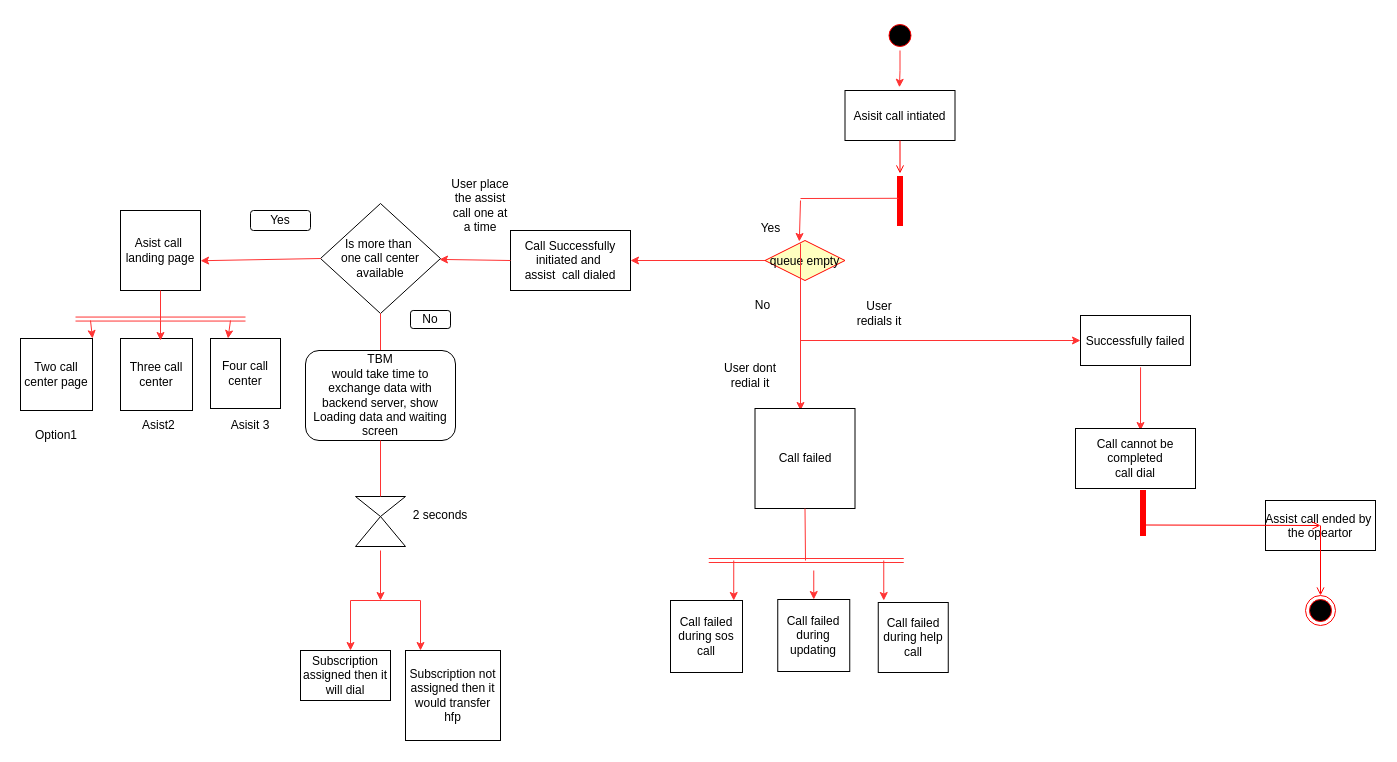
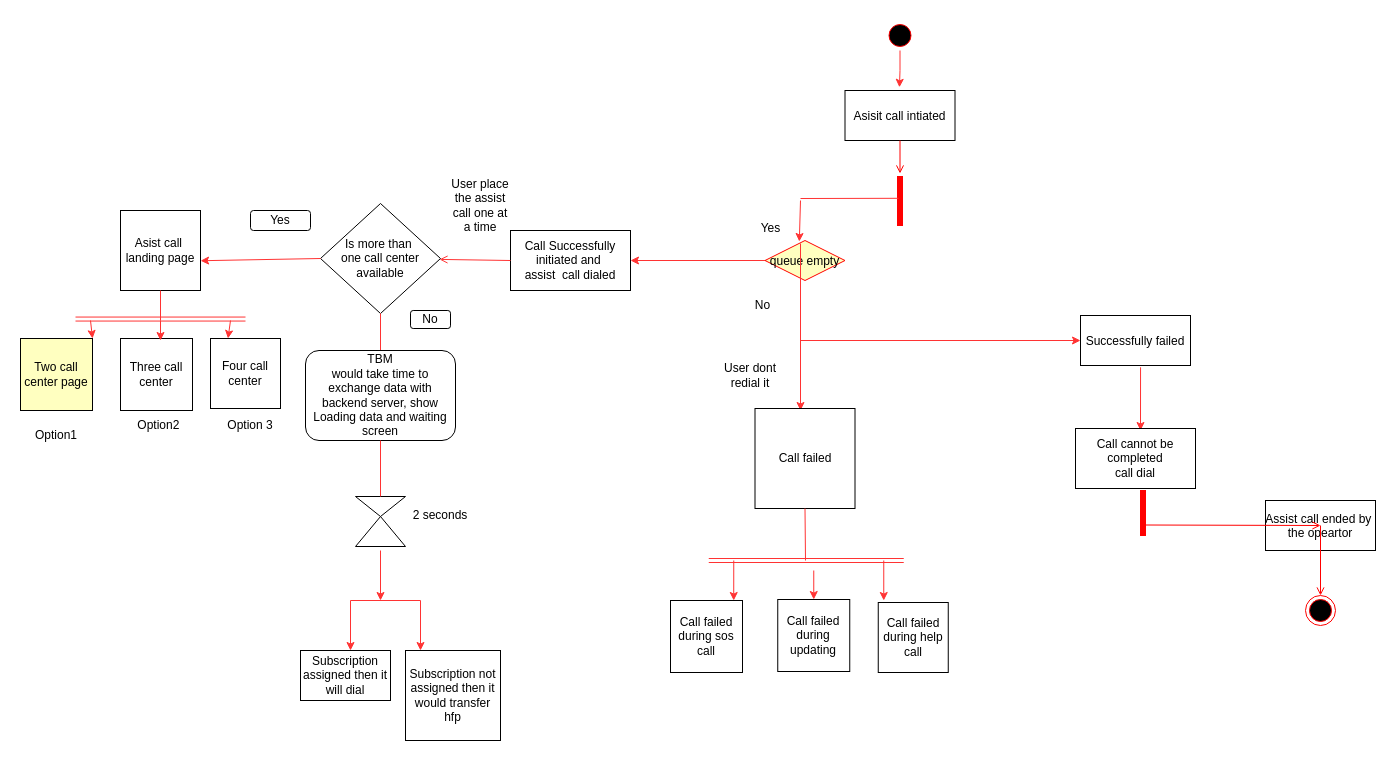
(448, 260) -> (446, 260)
(880, 314) -> none
(57, 375) -> (57, 375)
(161, 426) -> (161, 426)
(251, 426) -> (251, 426)
